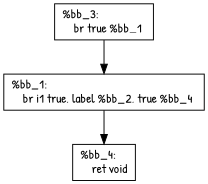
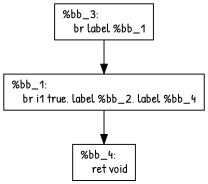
(104, 22) -> (104, 22)
(104, 92) -> (104, 92)
